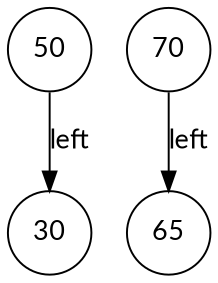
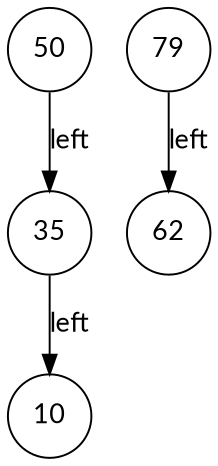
(169, 50) -> (169, 50)
(50, 233) -> (50, 233)
(169, 233) -> (169, 233)
none -> (50, 416)
